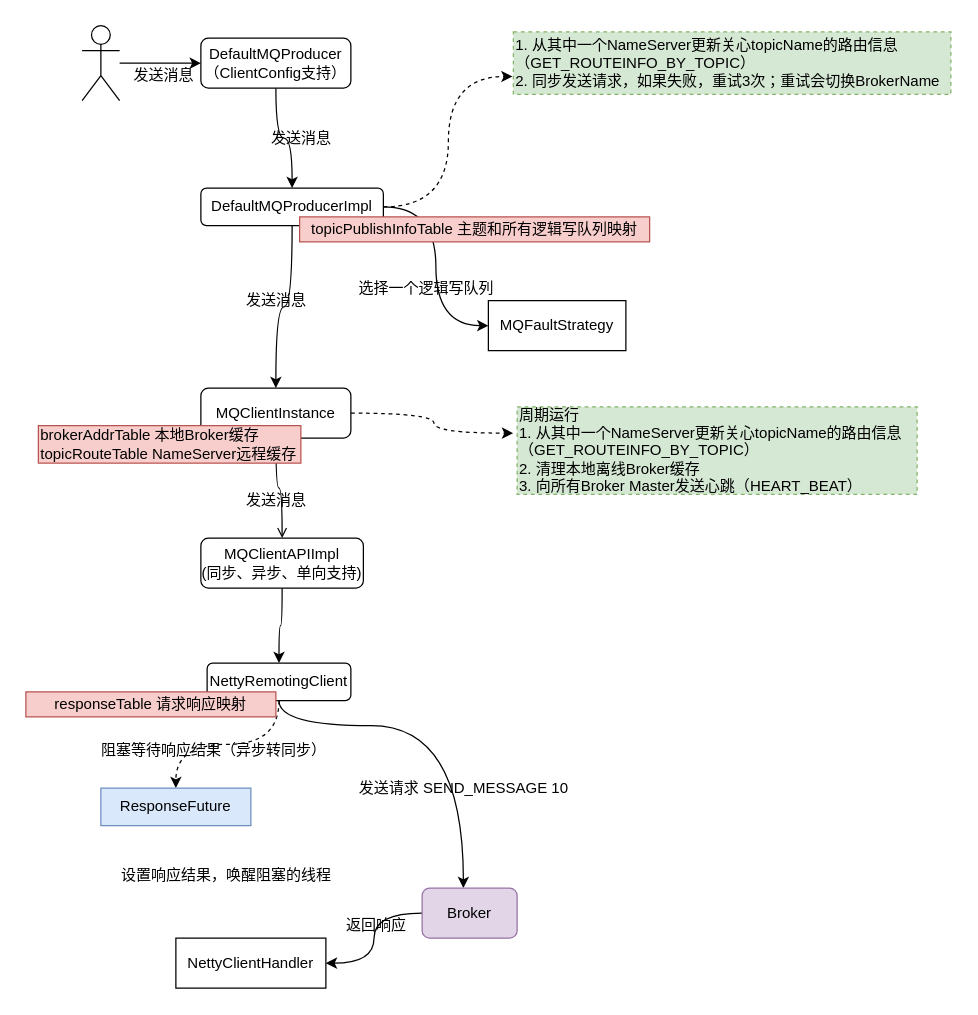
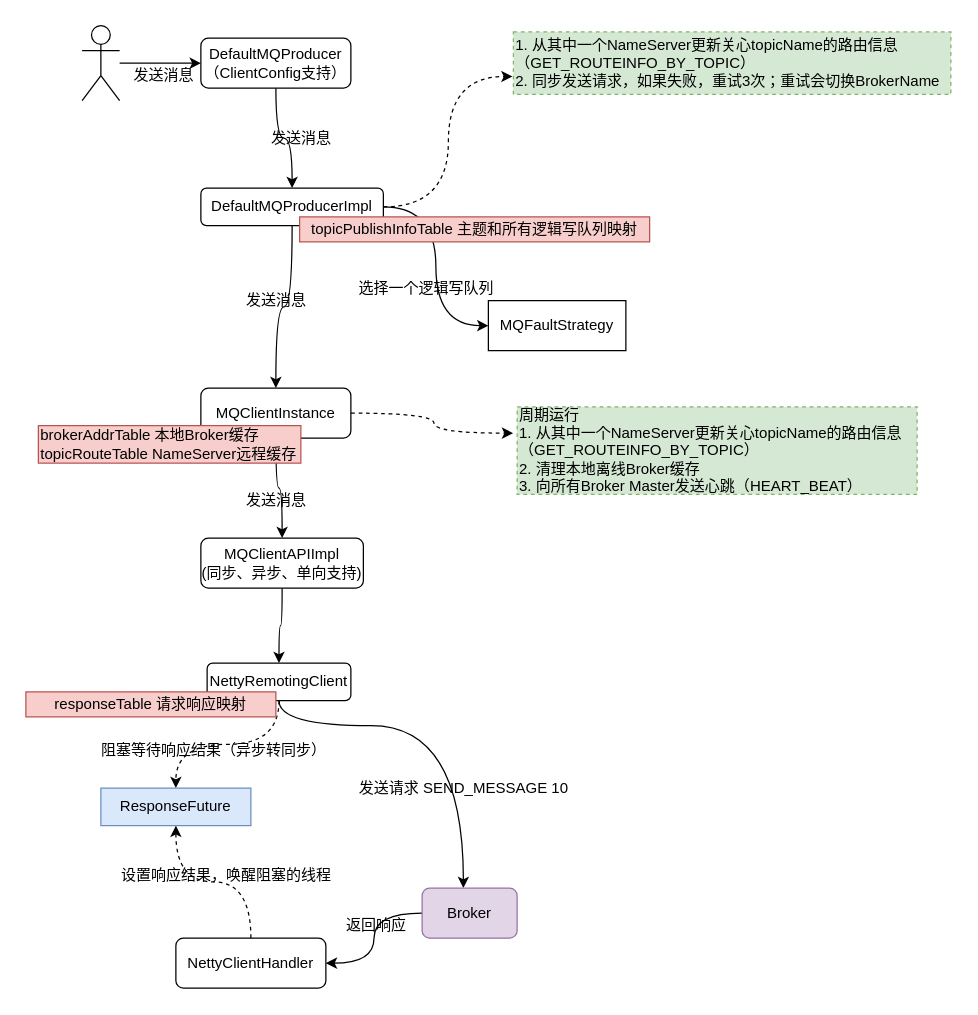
(282, 530) -> (282, 528)
none -> (217, 882)
(251, 963) -> (251, 963)
